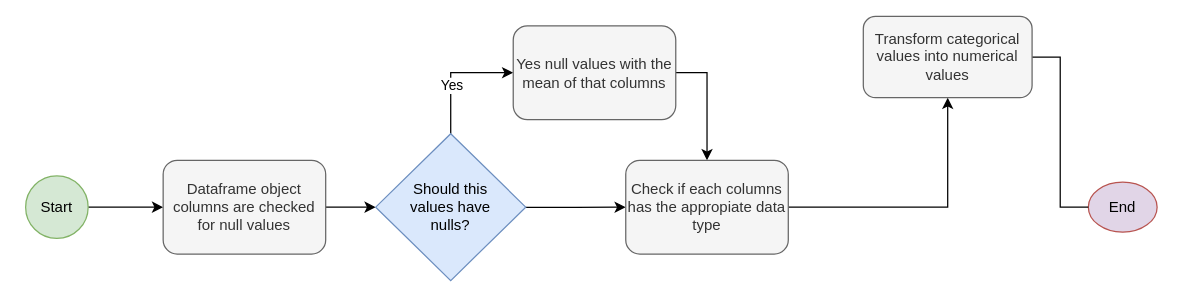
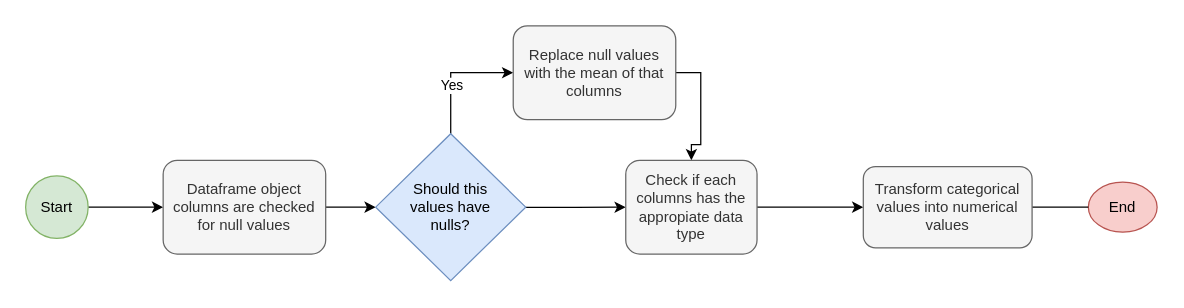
(948, 57) -> (948, 207)
(594, 73) -> (594, 73)
(707, 207) -> (691, 207)
(1123, 207) -> (1123, 207)
